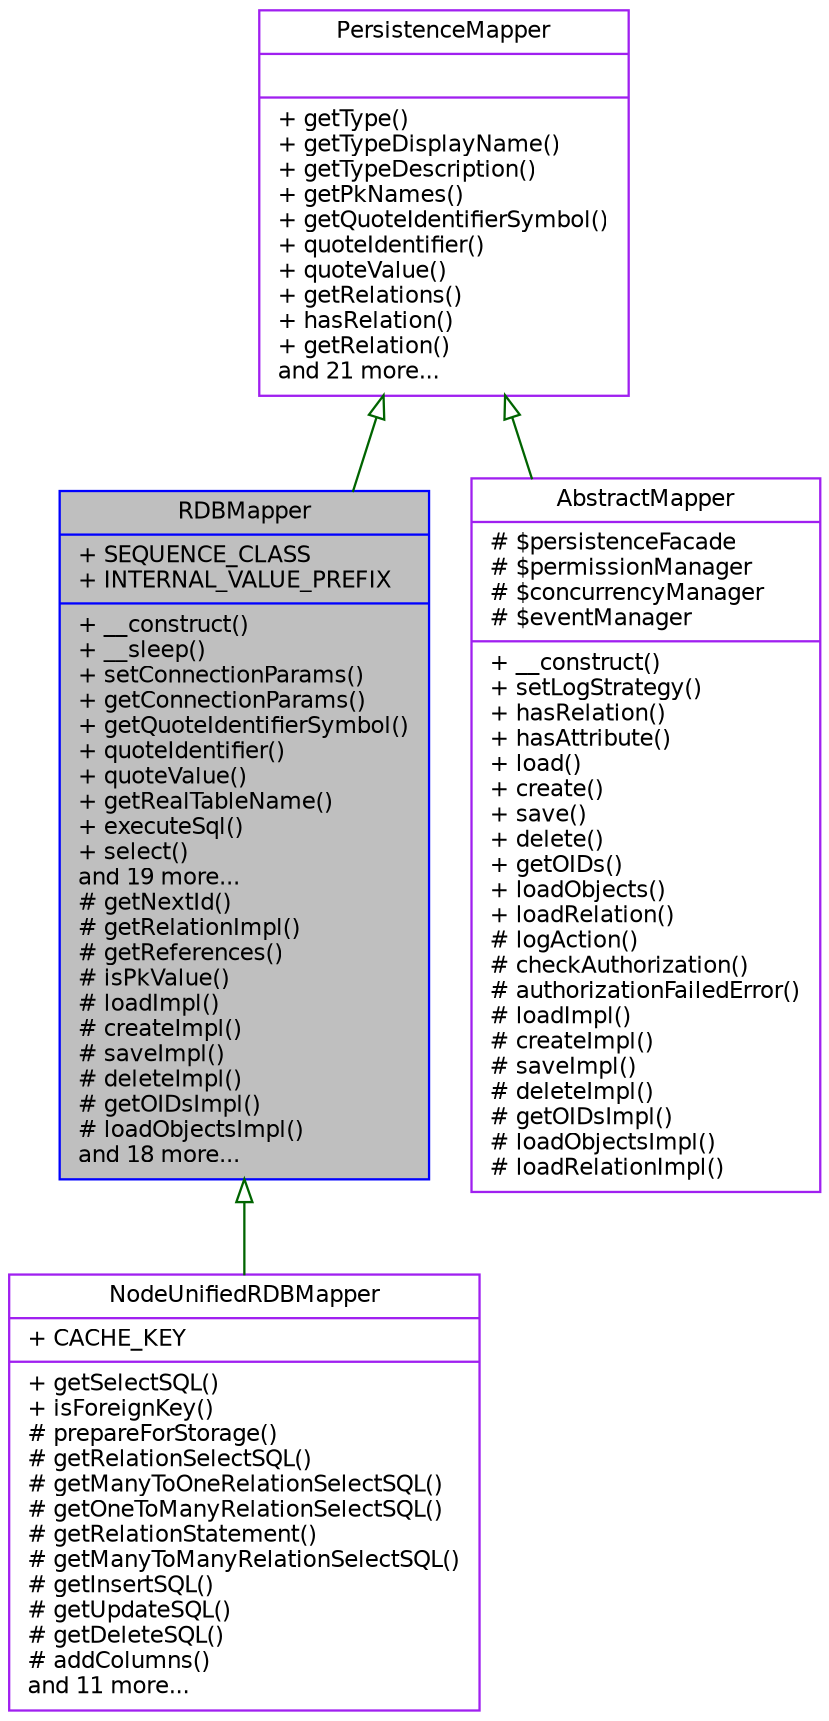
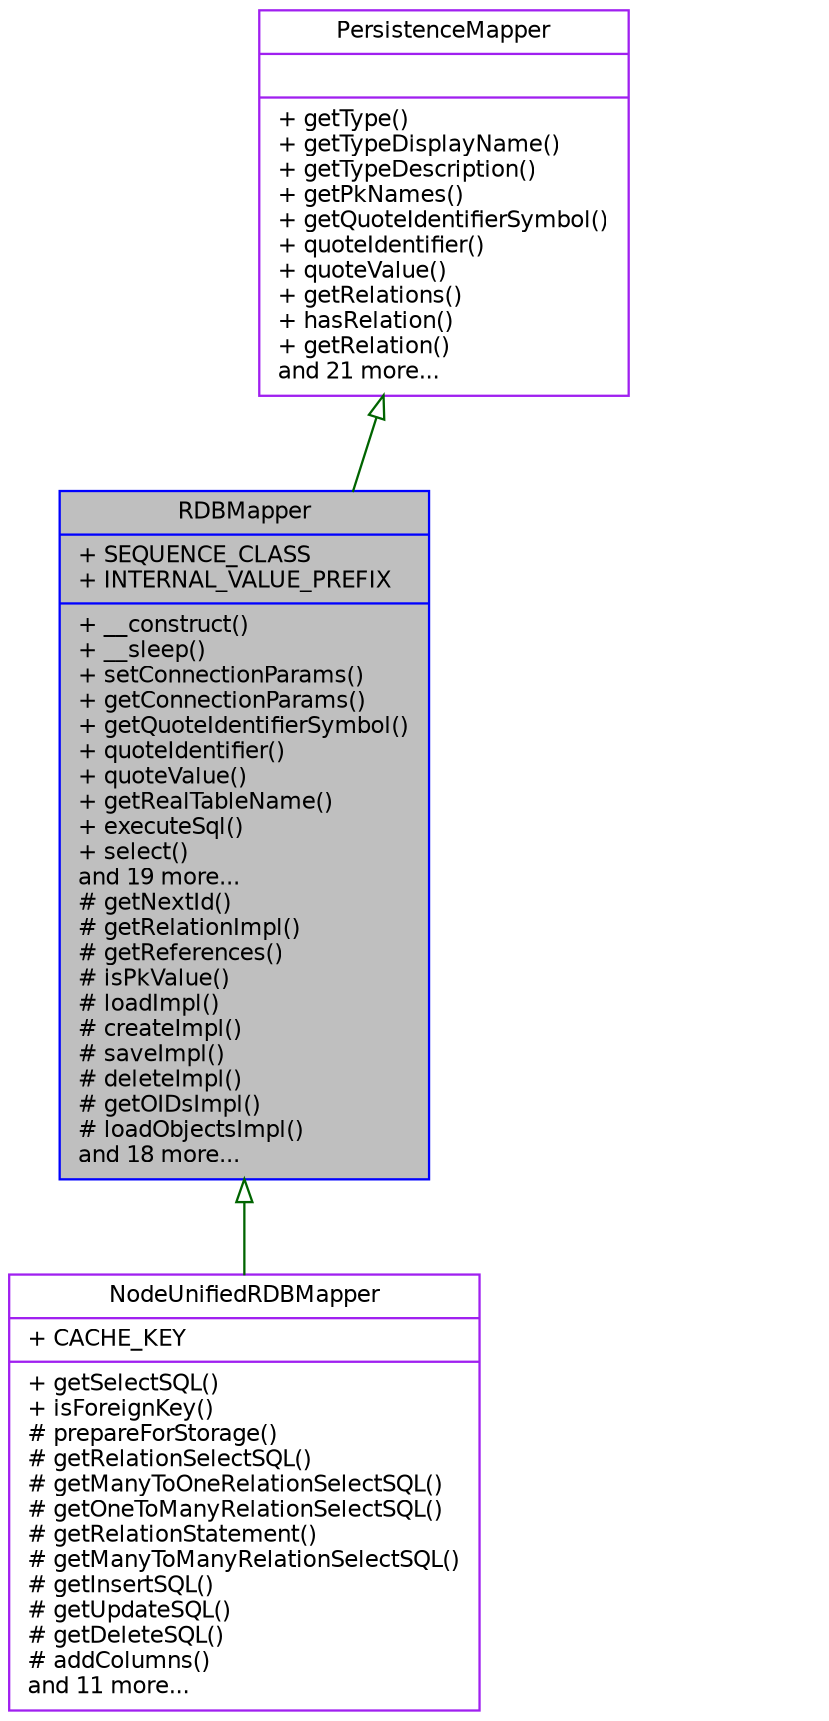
(646, 835) -> none
